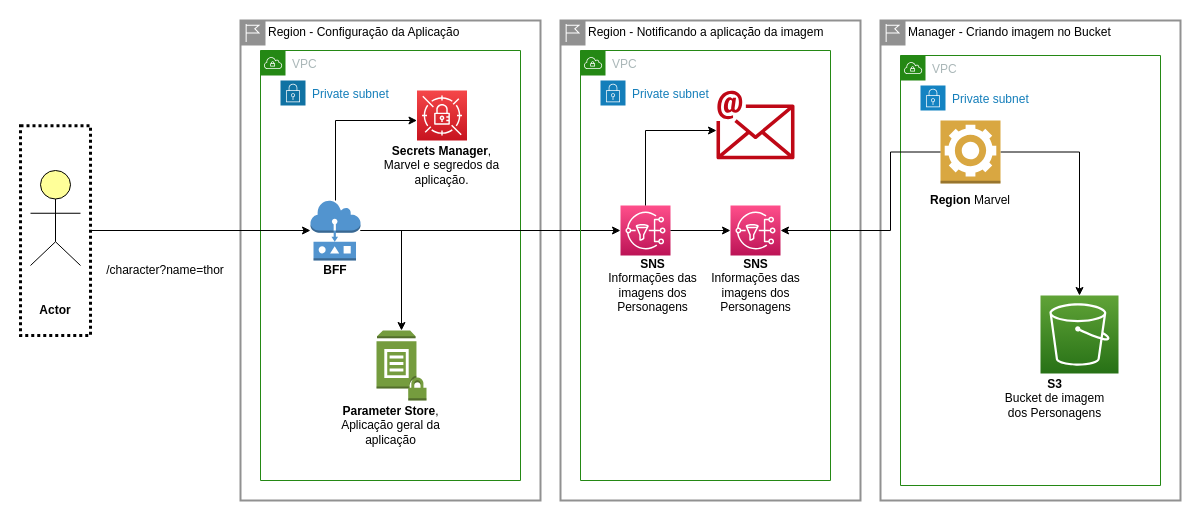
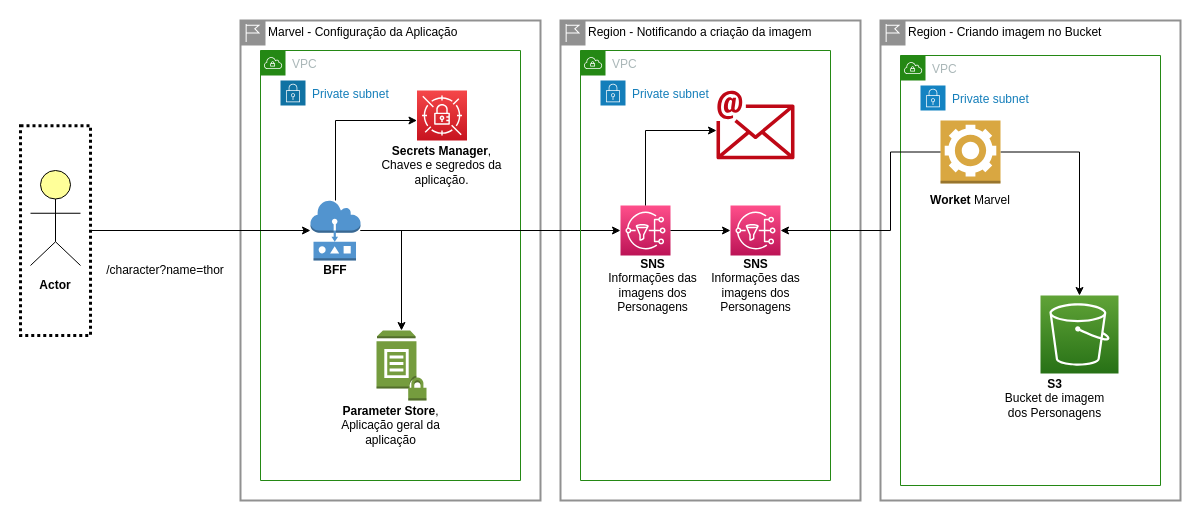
(370, 33) -> (370, 33)
(711, 33) -> (706, 33)
(1012, 33) -> (1007, 33)
(442, 166) -> (442, 166)
(971, 201) -> (971, 201)
(56, 311) -> (56, 286)
